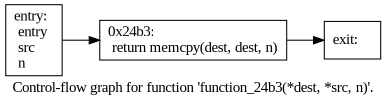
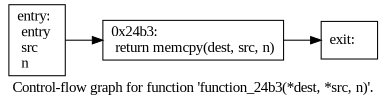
(193, 48) -> (193, 48)
